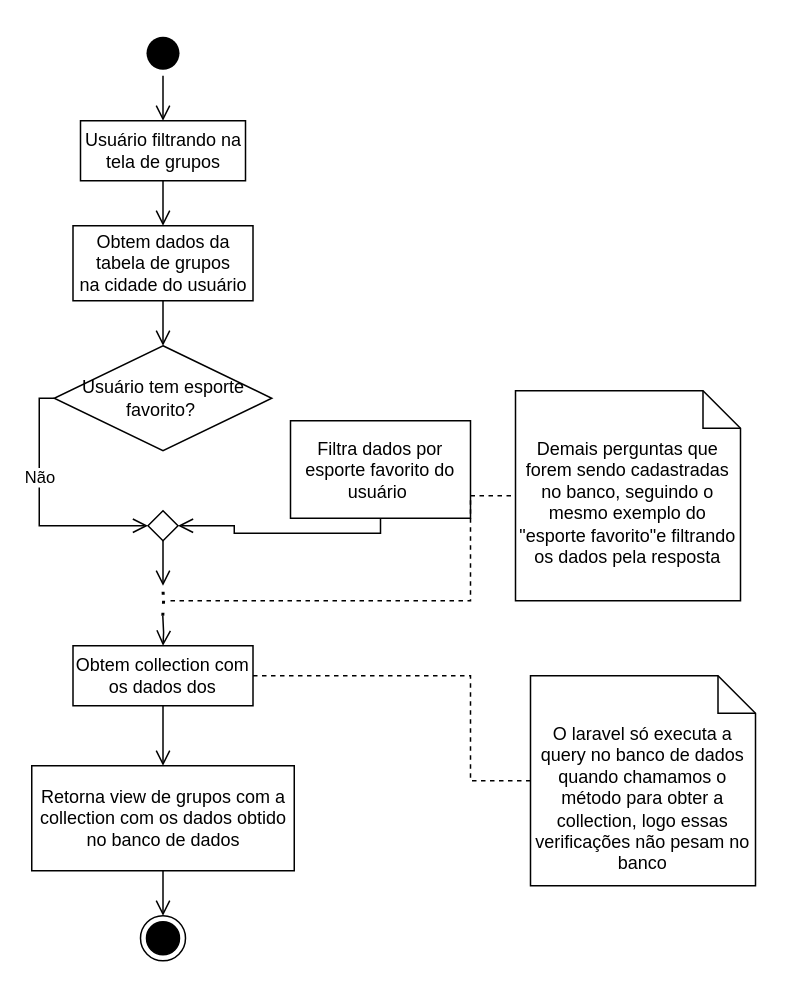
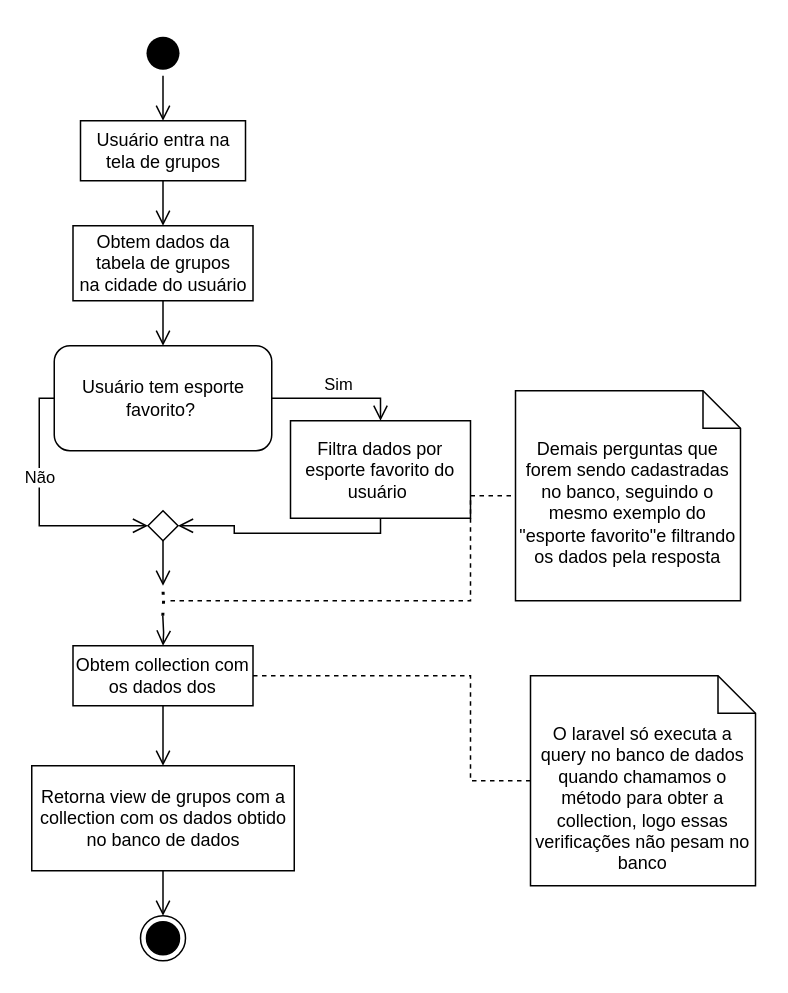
(164, 151) -> (164, 151)
(163, 398) -> (163, 398)
none -> (335, 398)
